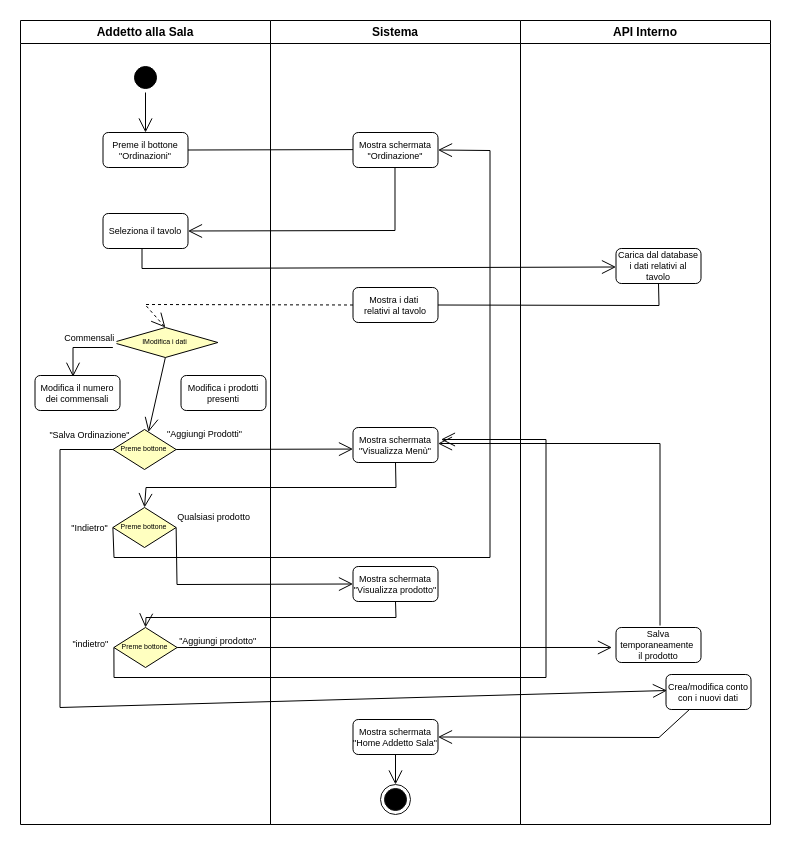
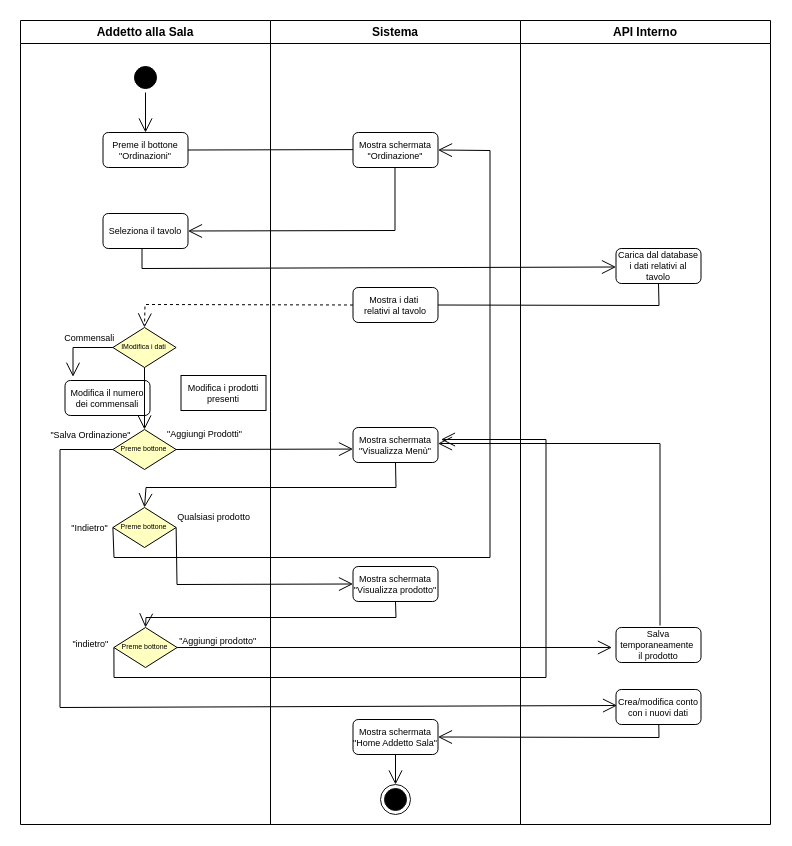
(165, 343) -> (144, 348)
(78, 393) -> (108, 398)
(224, 393) -> (224, 393)
(709, 692) -> (659, 707)
